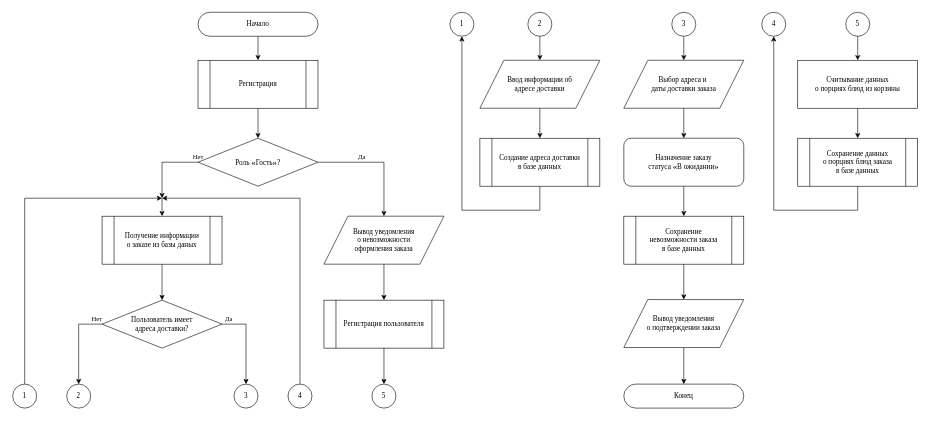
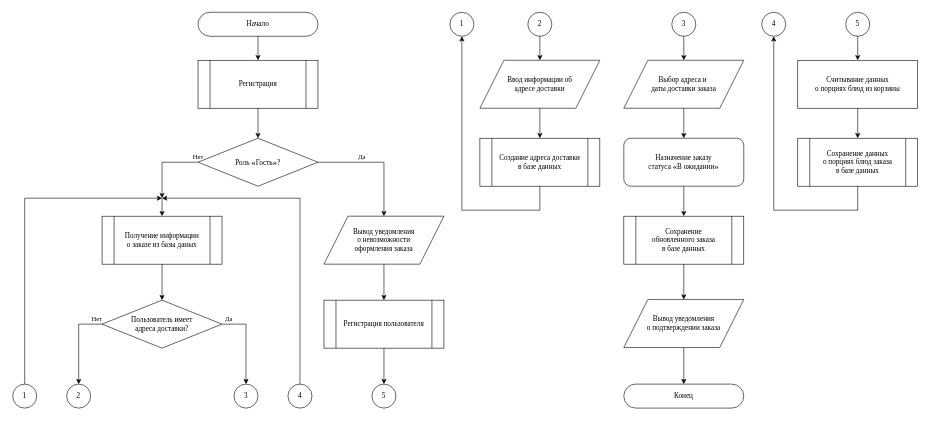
(684, 240) -> (684, 240)
